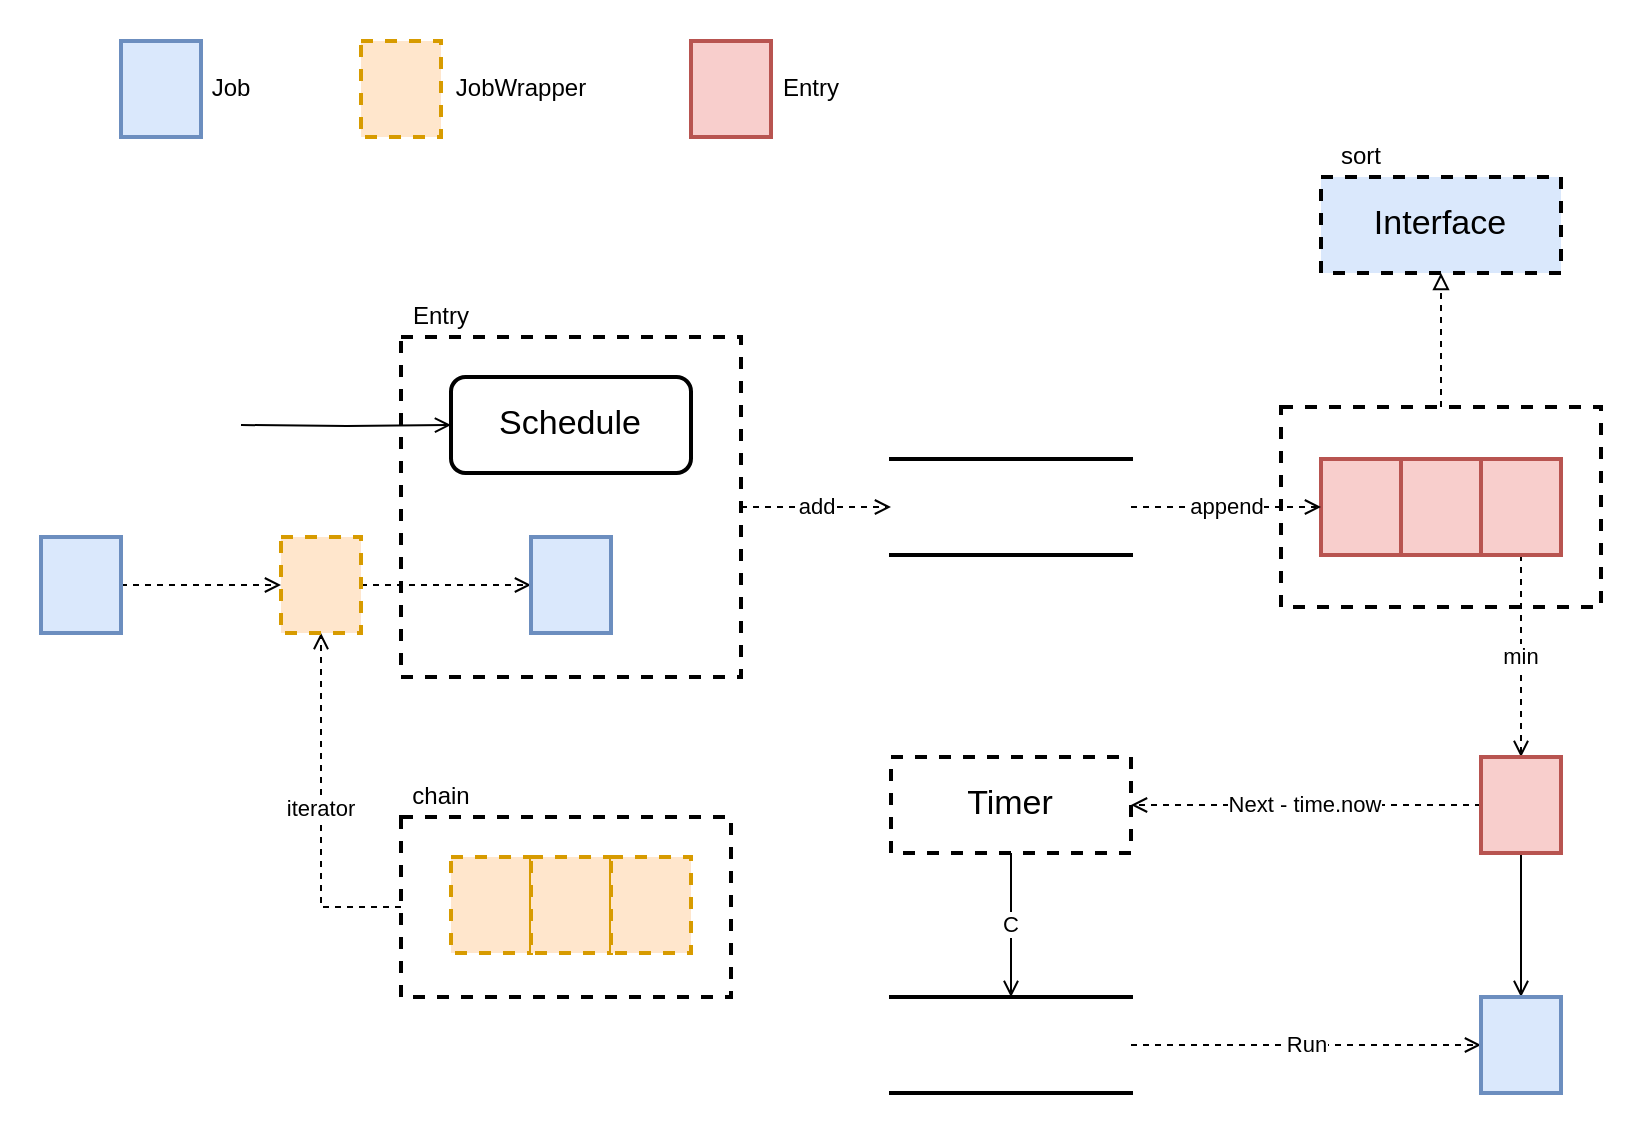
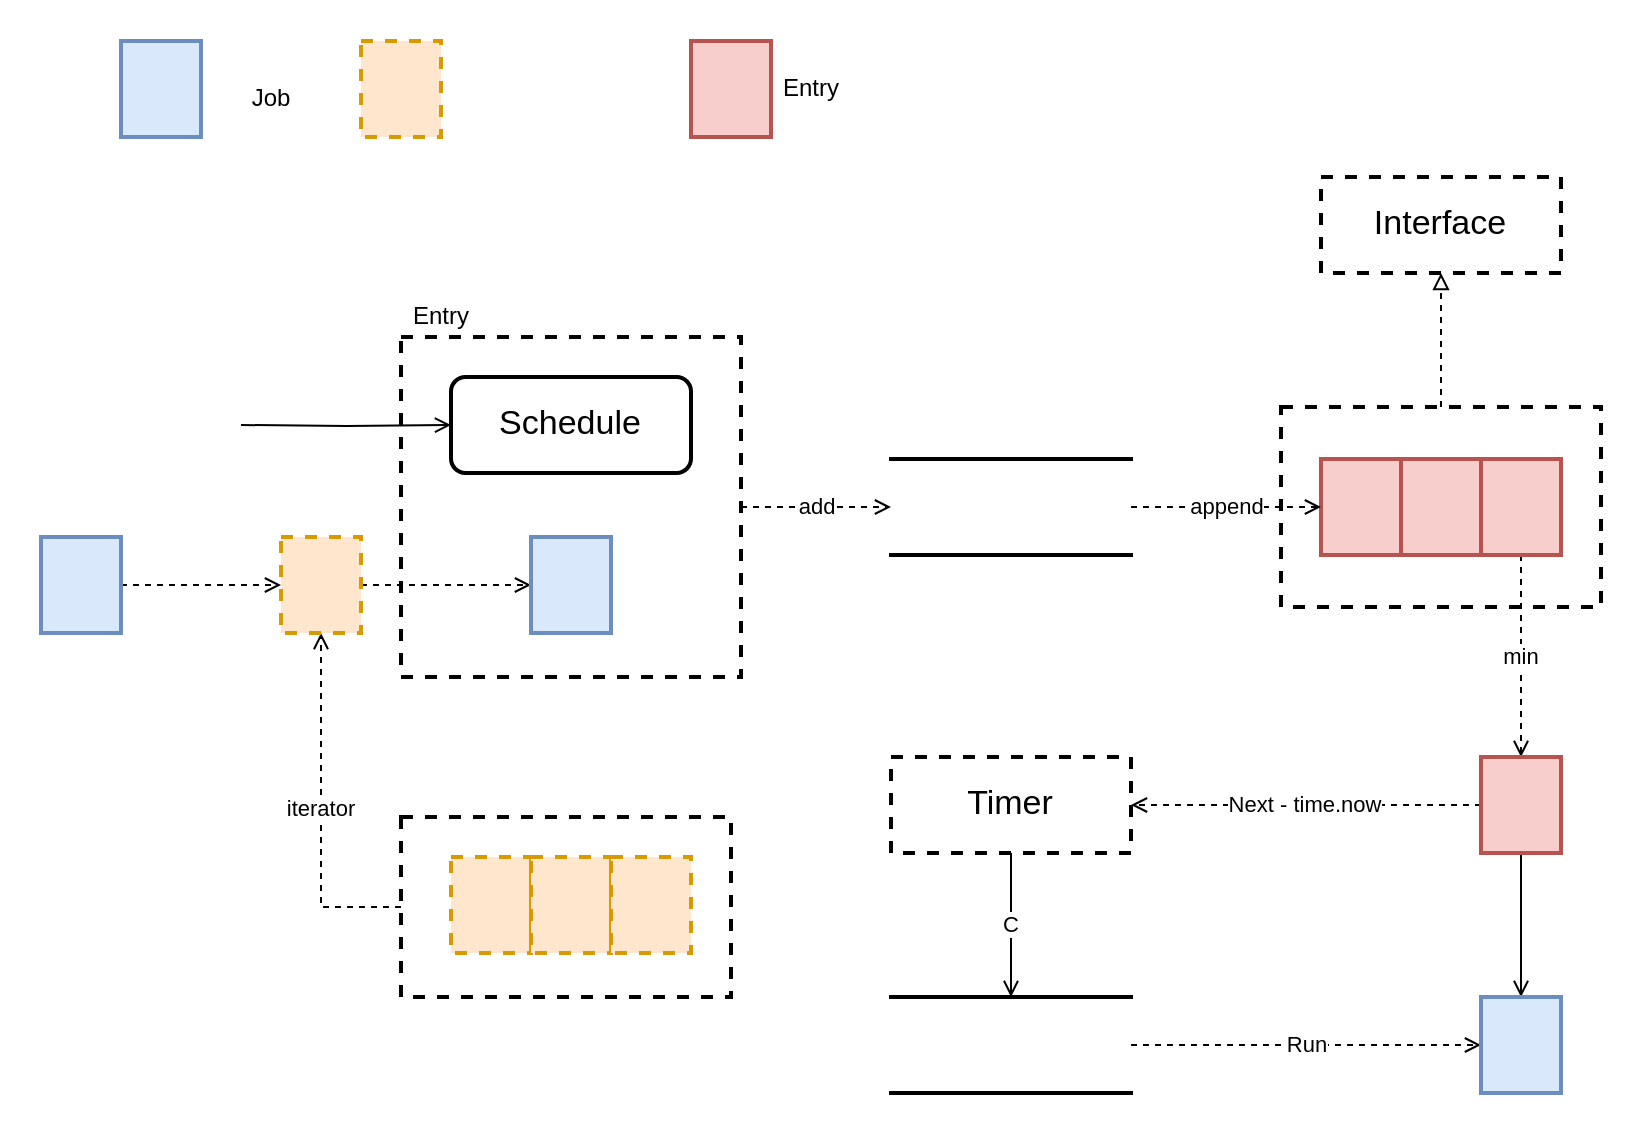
(231, 89) -> (271, 99)
(521, 89) -> none
(1361, 157) -> none
(1441, 225) -> (1441, 225)
(441, 797) -> none
